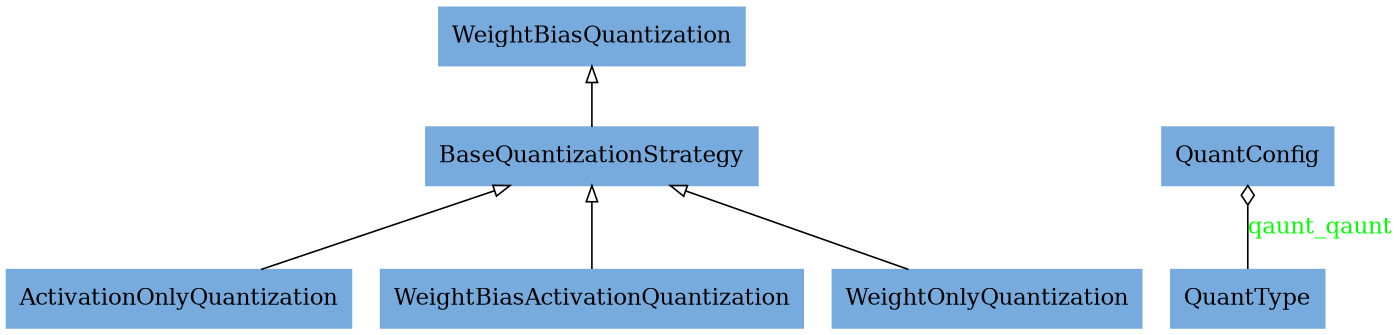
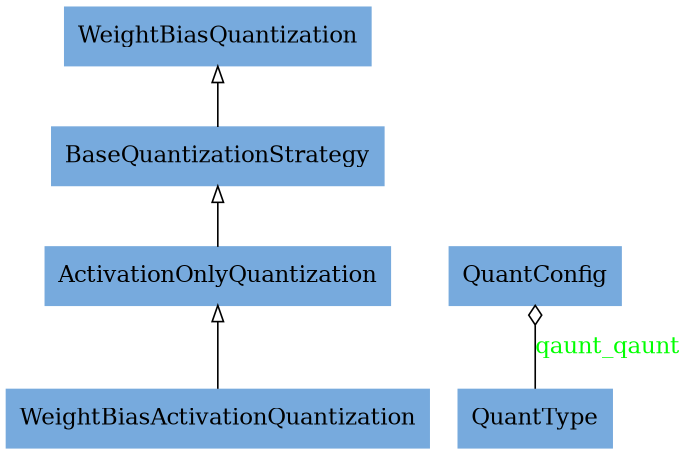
(592, 236) -> (218, 355)
(987, 299) -> none
